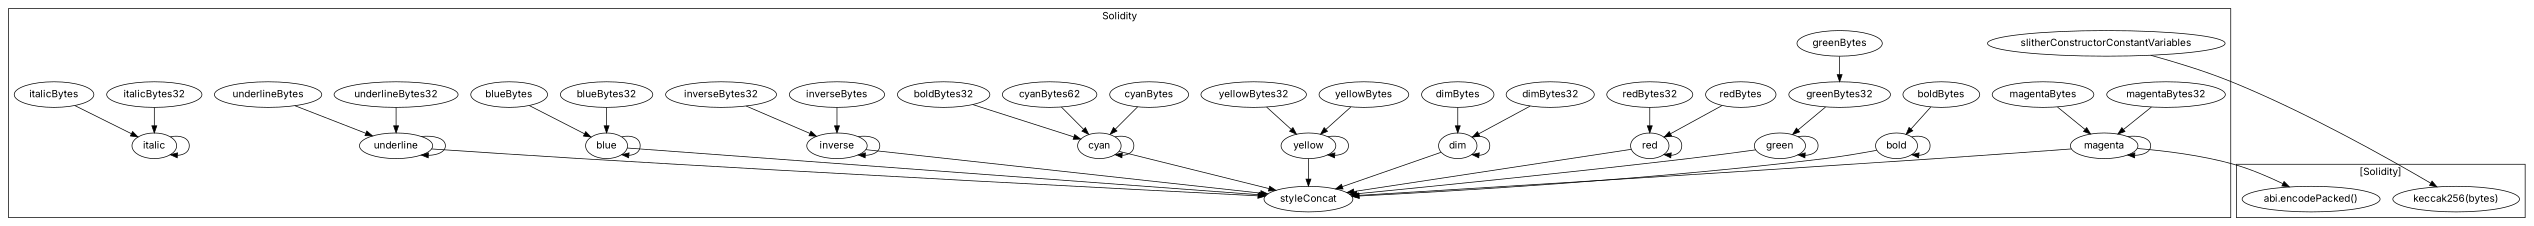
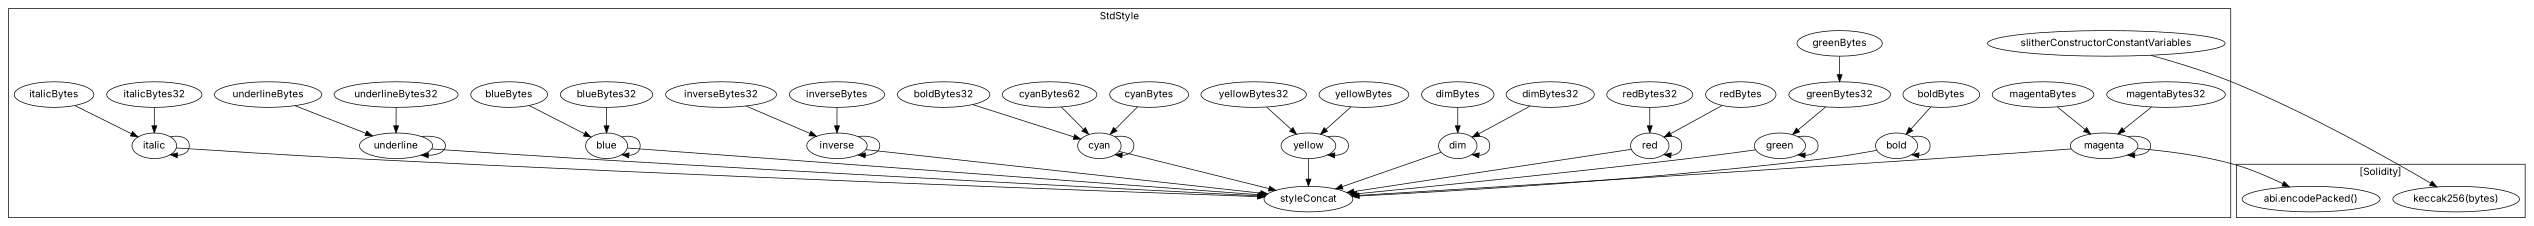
(1120, 17) -> (1120, 17)
none -> (717, 175)
